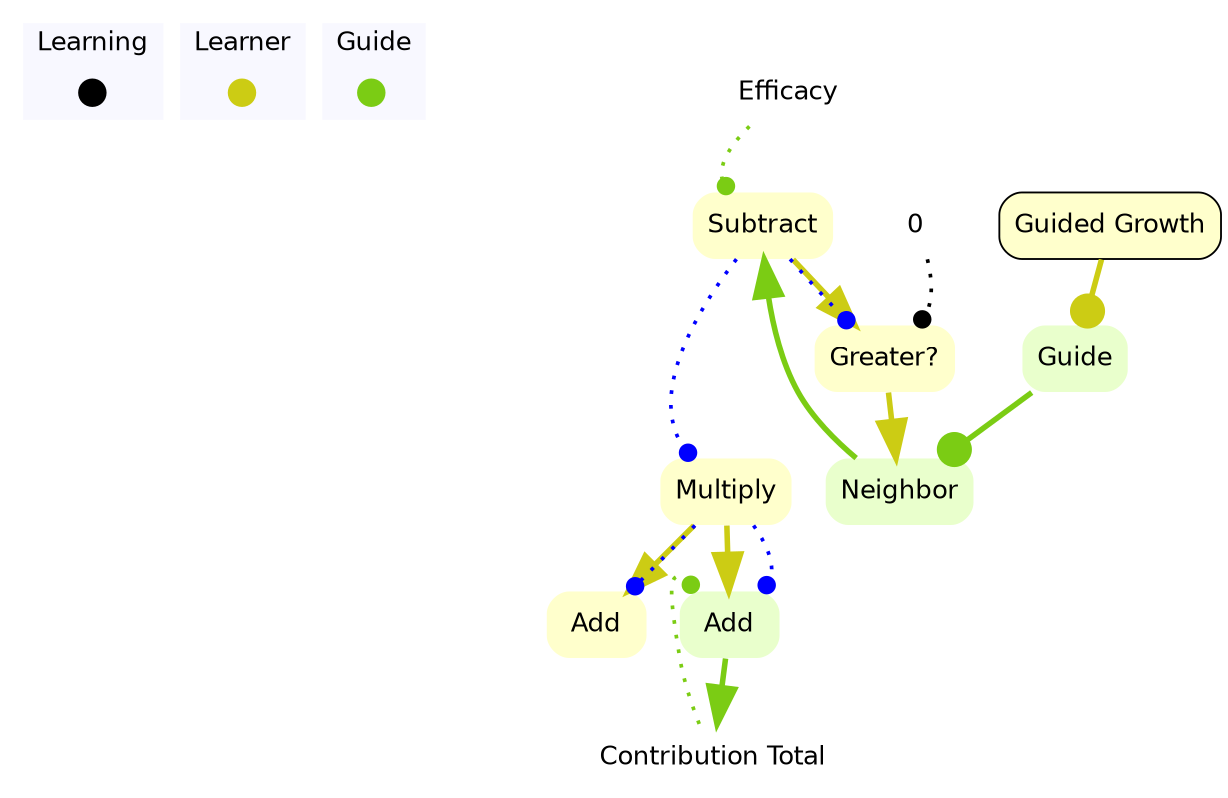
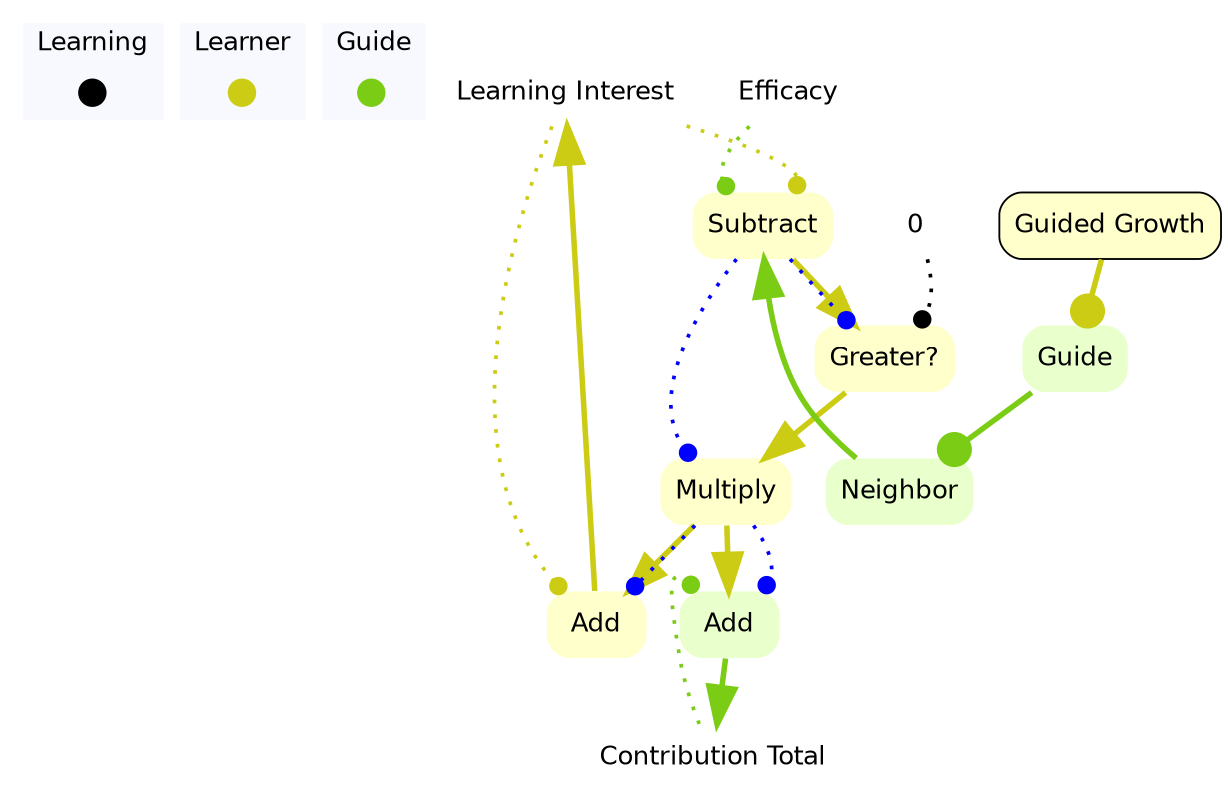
none -> (565, 93)
(890, 407) -> (825, 409)
